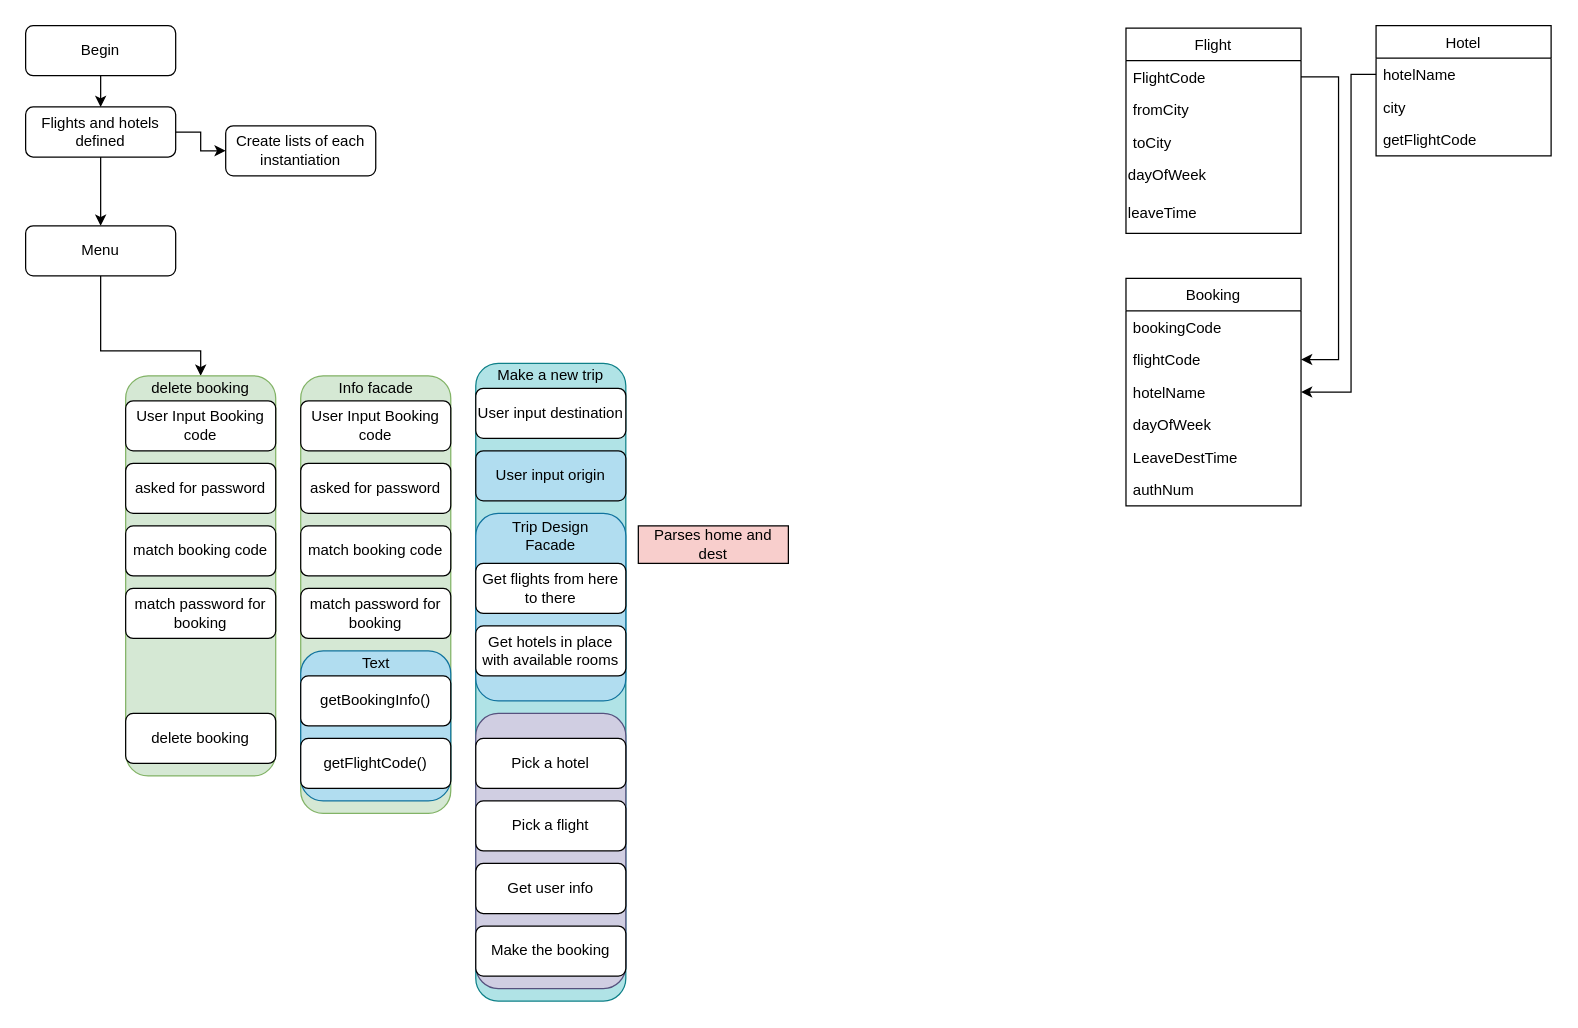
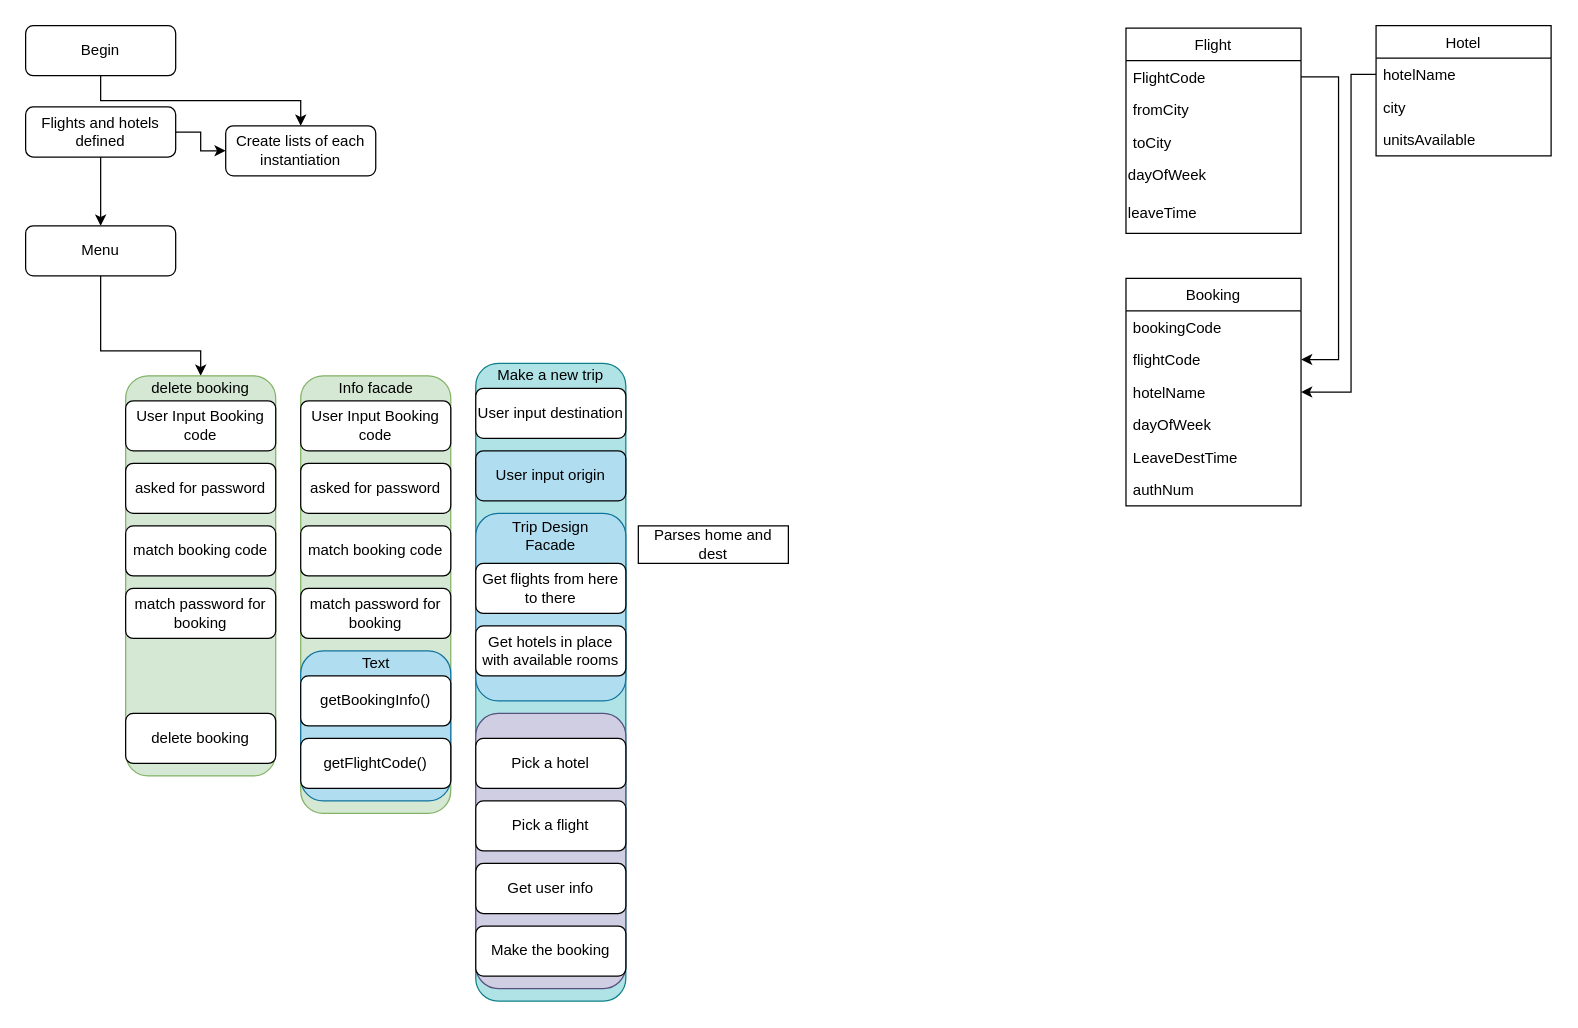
(101, 97) -> (206, 101)
(1433, 140) -> (1434, 140)
(713, 544) -> (713, 544)
